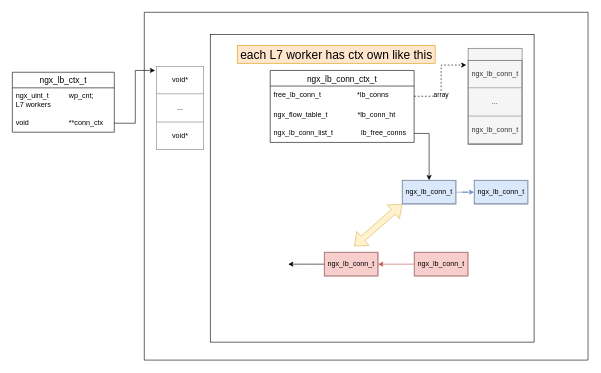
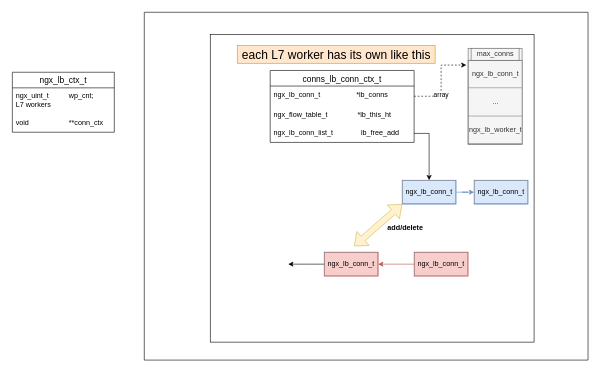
(337, 54) -> (337, 54)
none -> (495, 54)
(143, 71) -> none
(494, 73) -> (498, 73)
(342, 79) -> (342, 79)
(353, 94) -> (351, 94)
(180, 108) -> none
(355, 115) -> (354, 115)
(360, 133) -> (356, 133)
none -> (405, 228)
